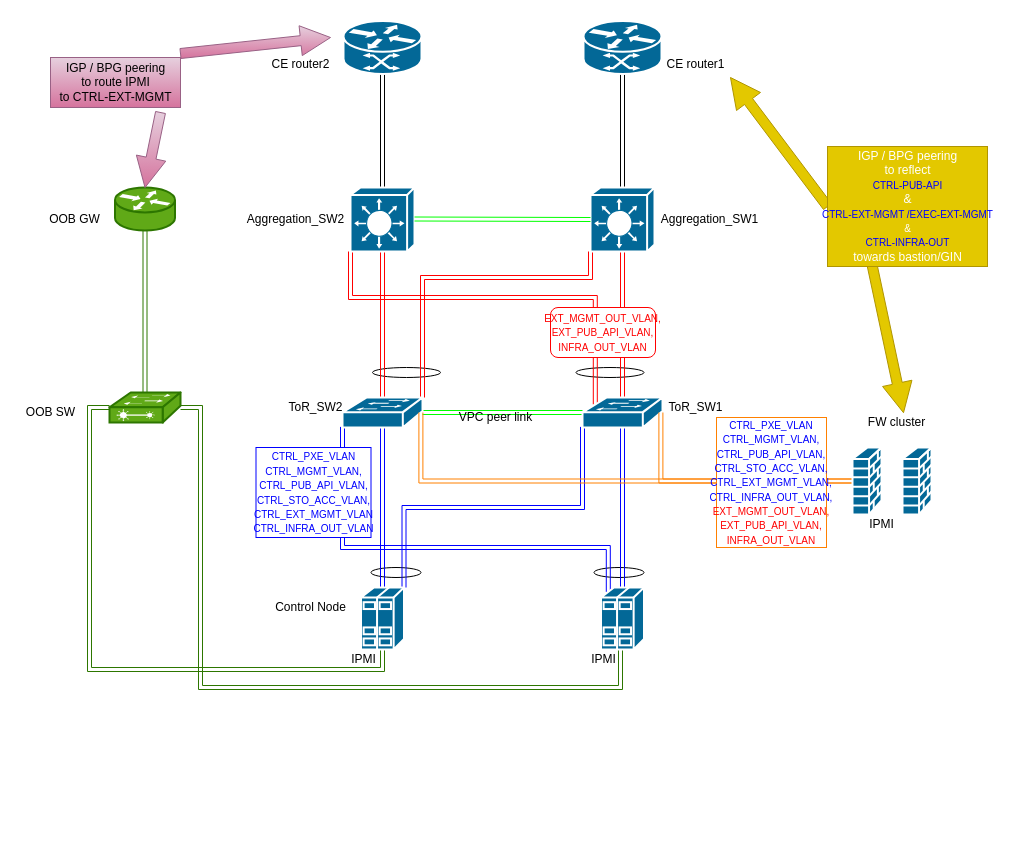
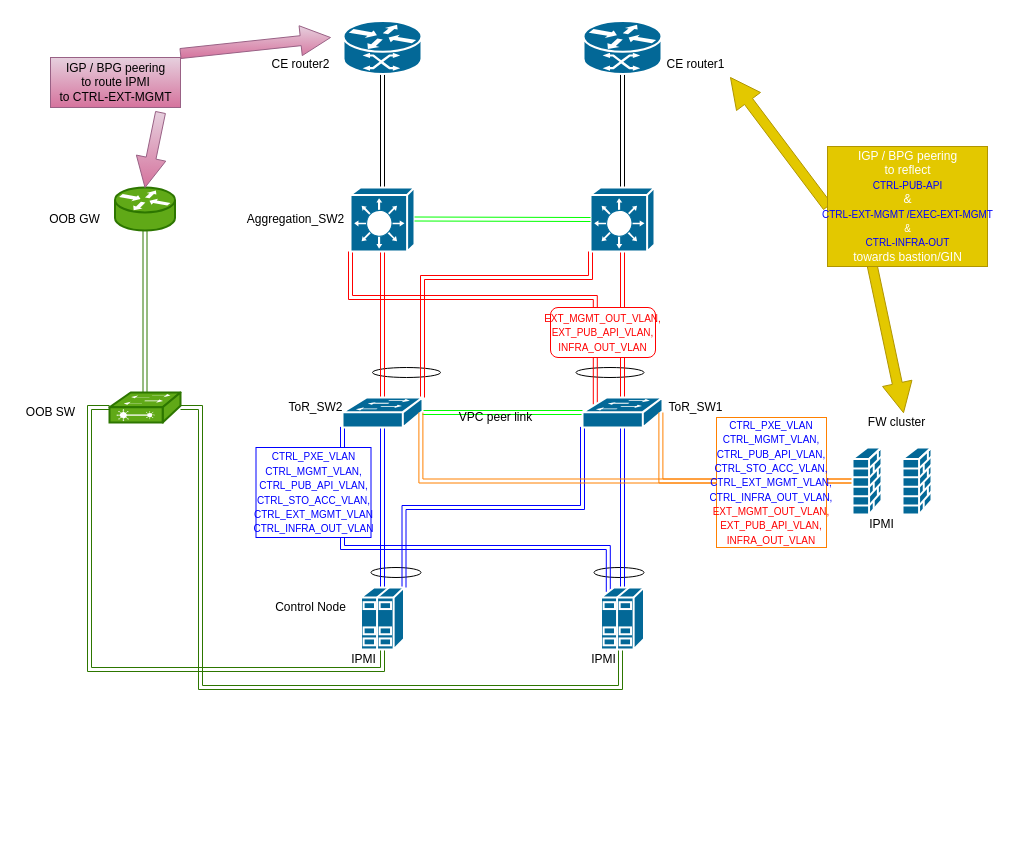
(710, 220) -> none
